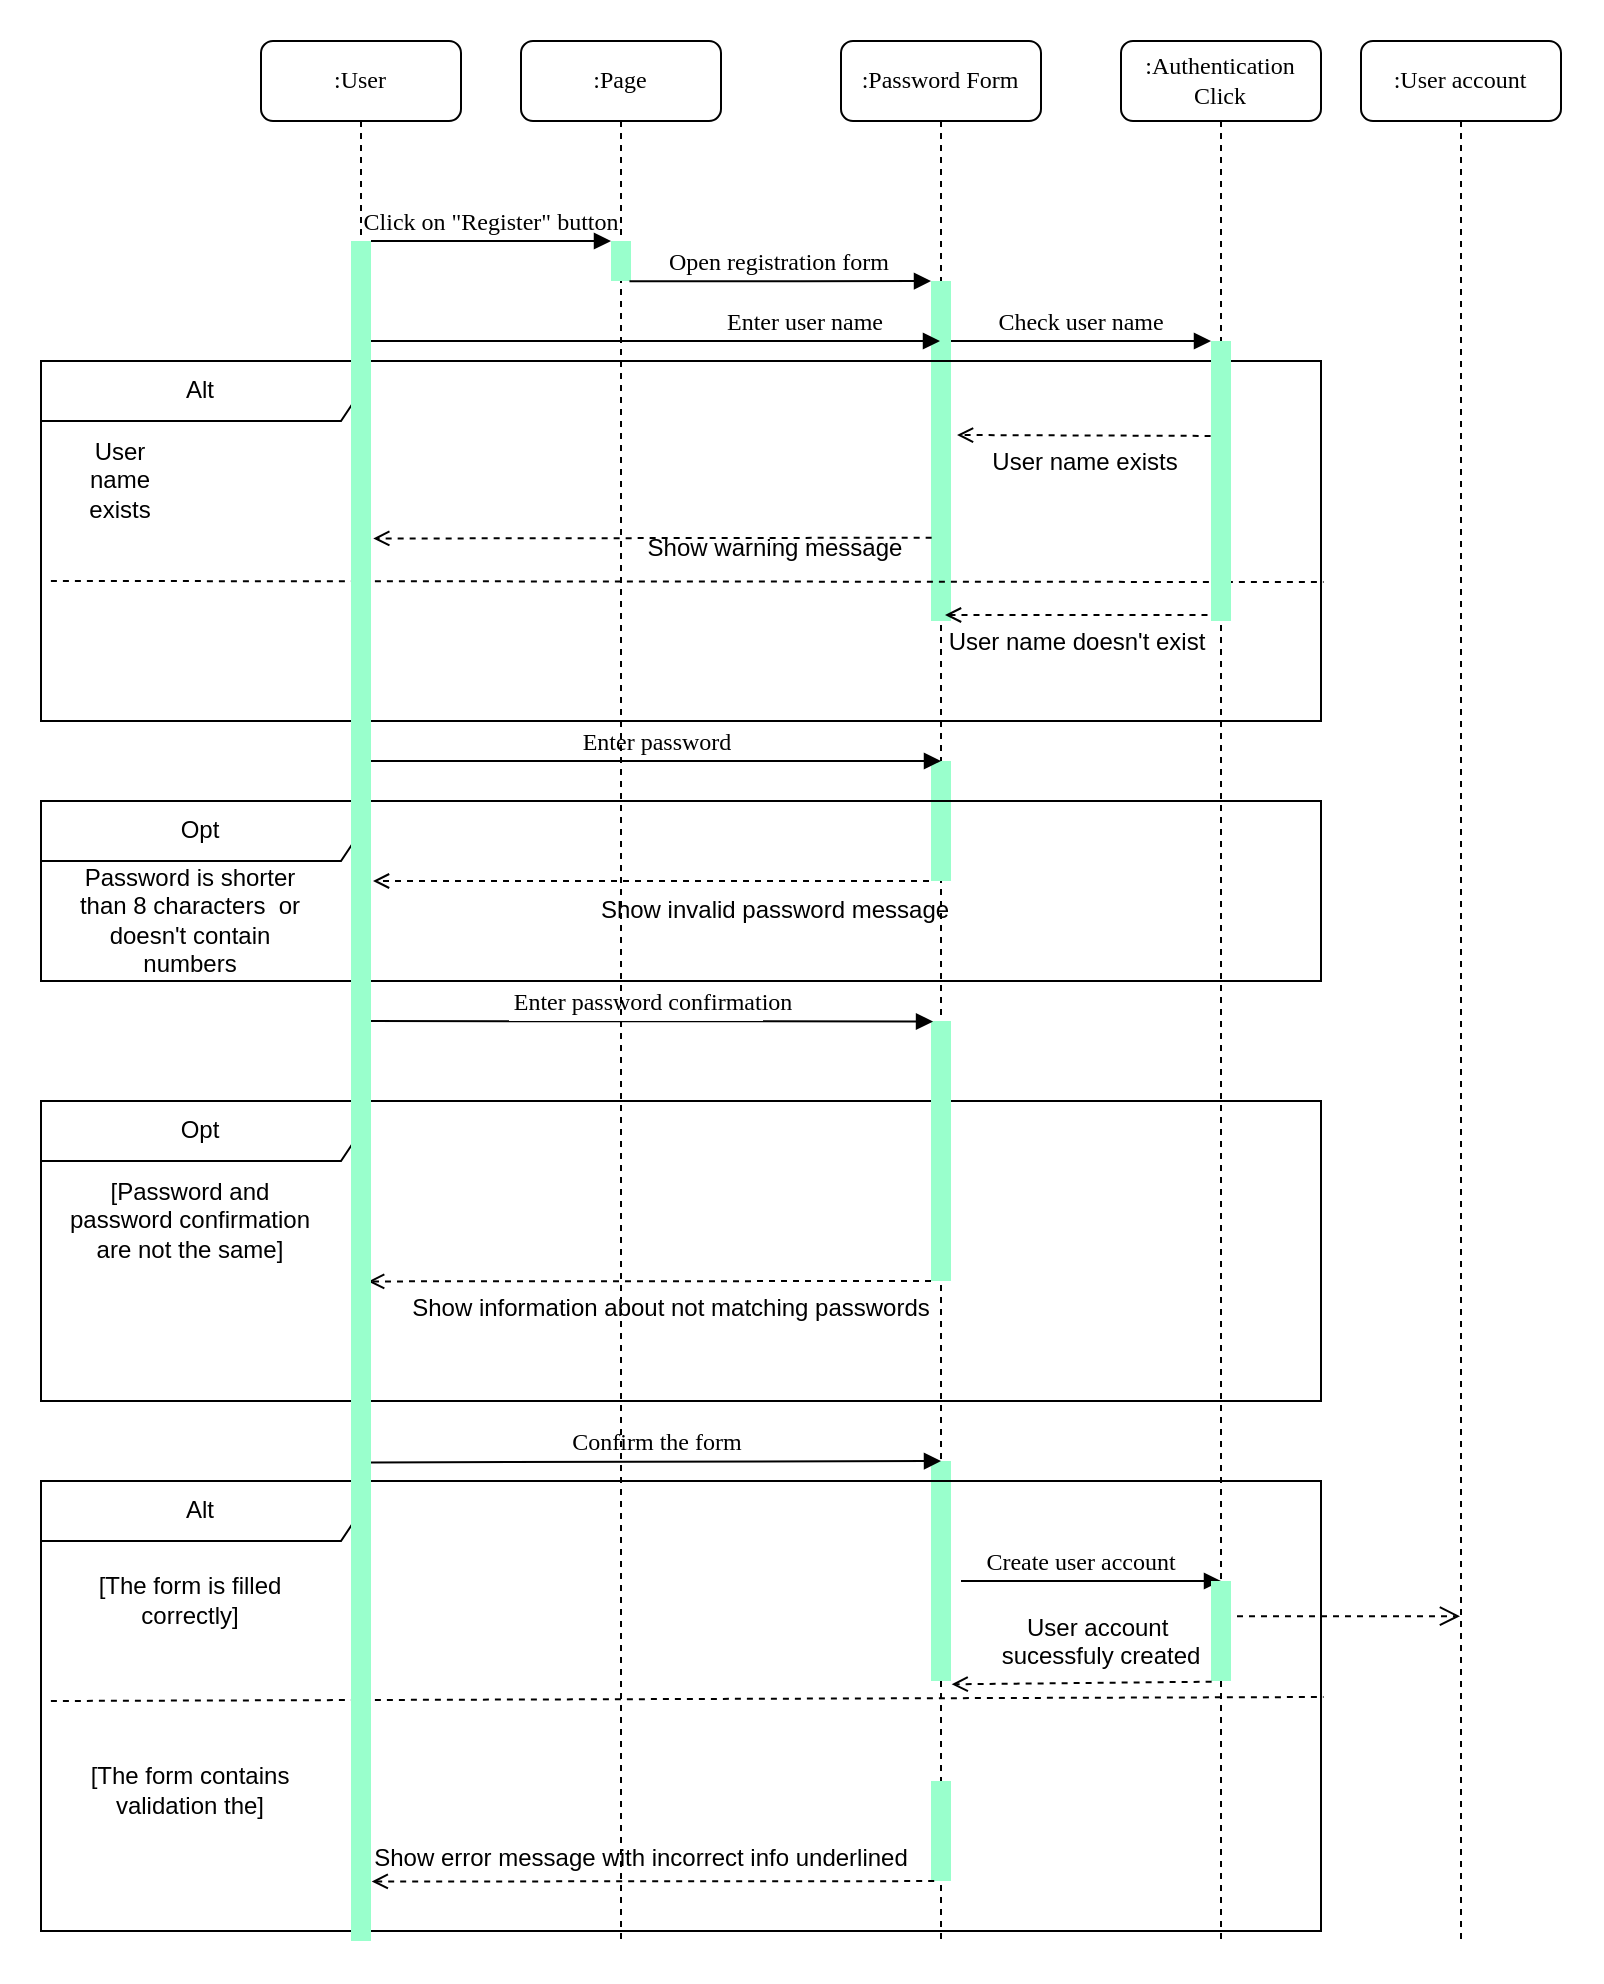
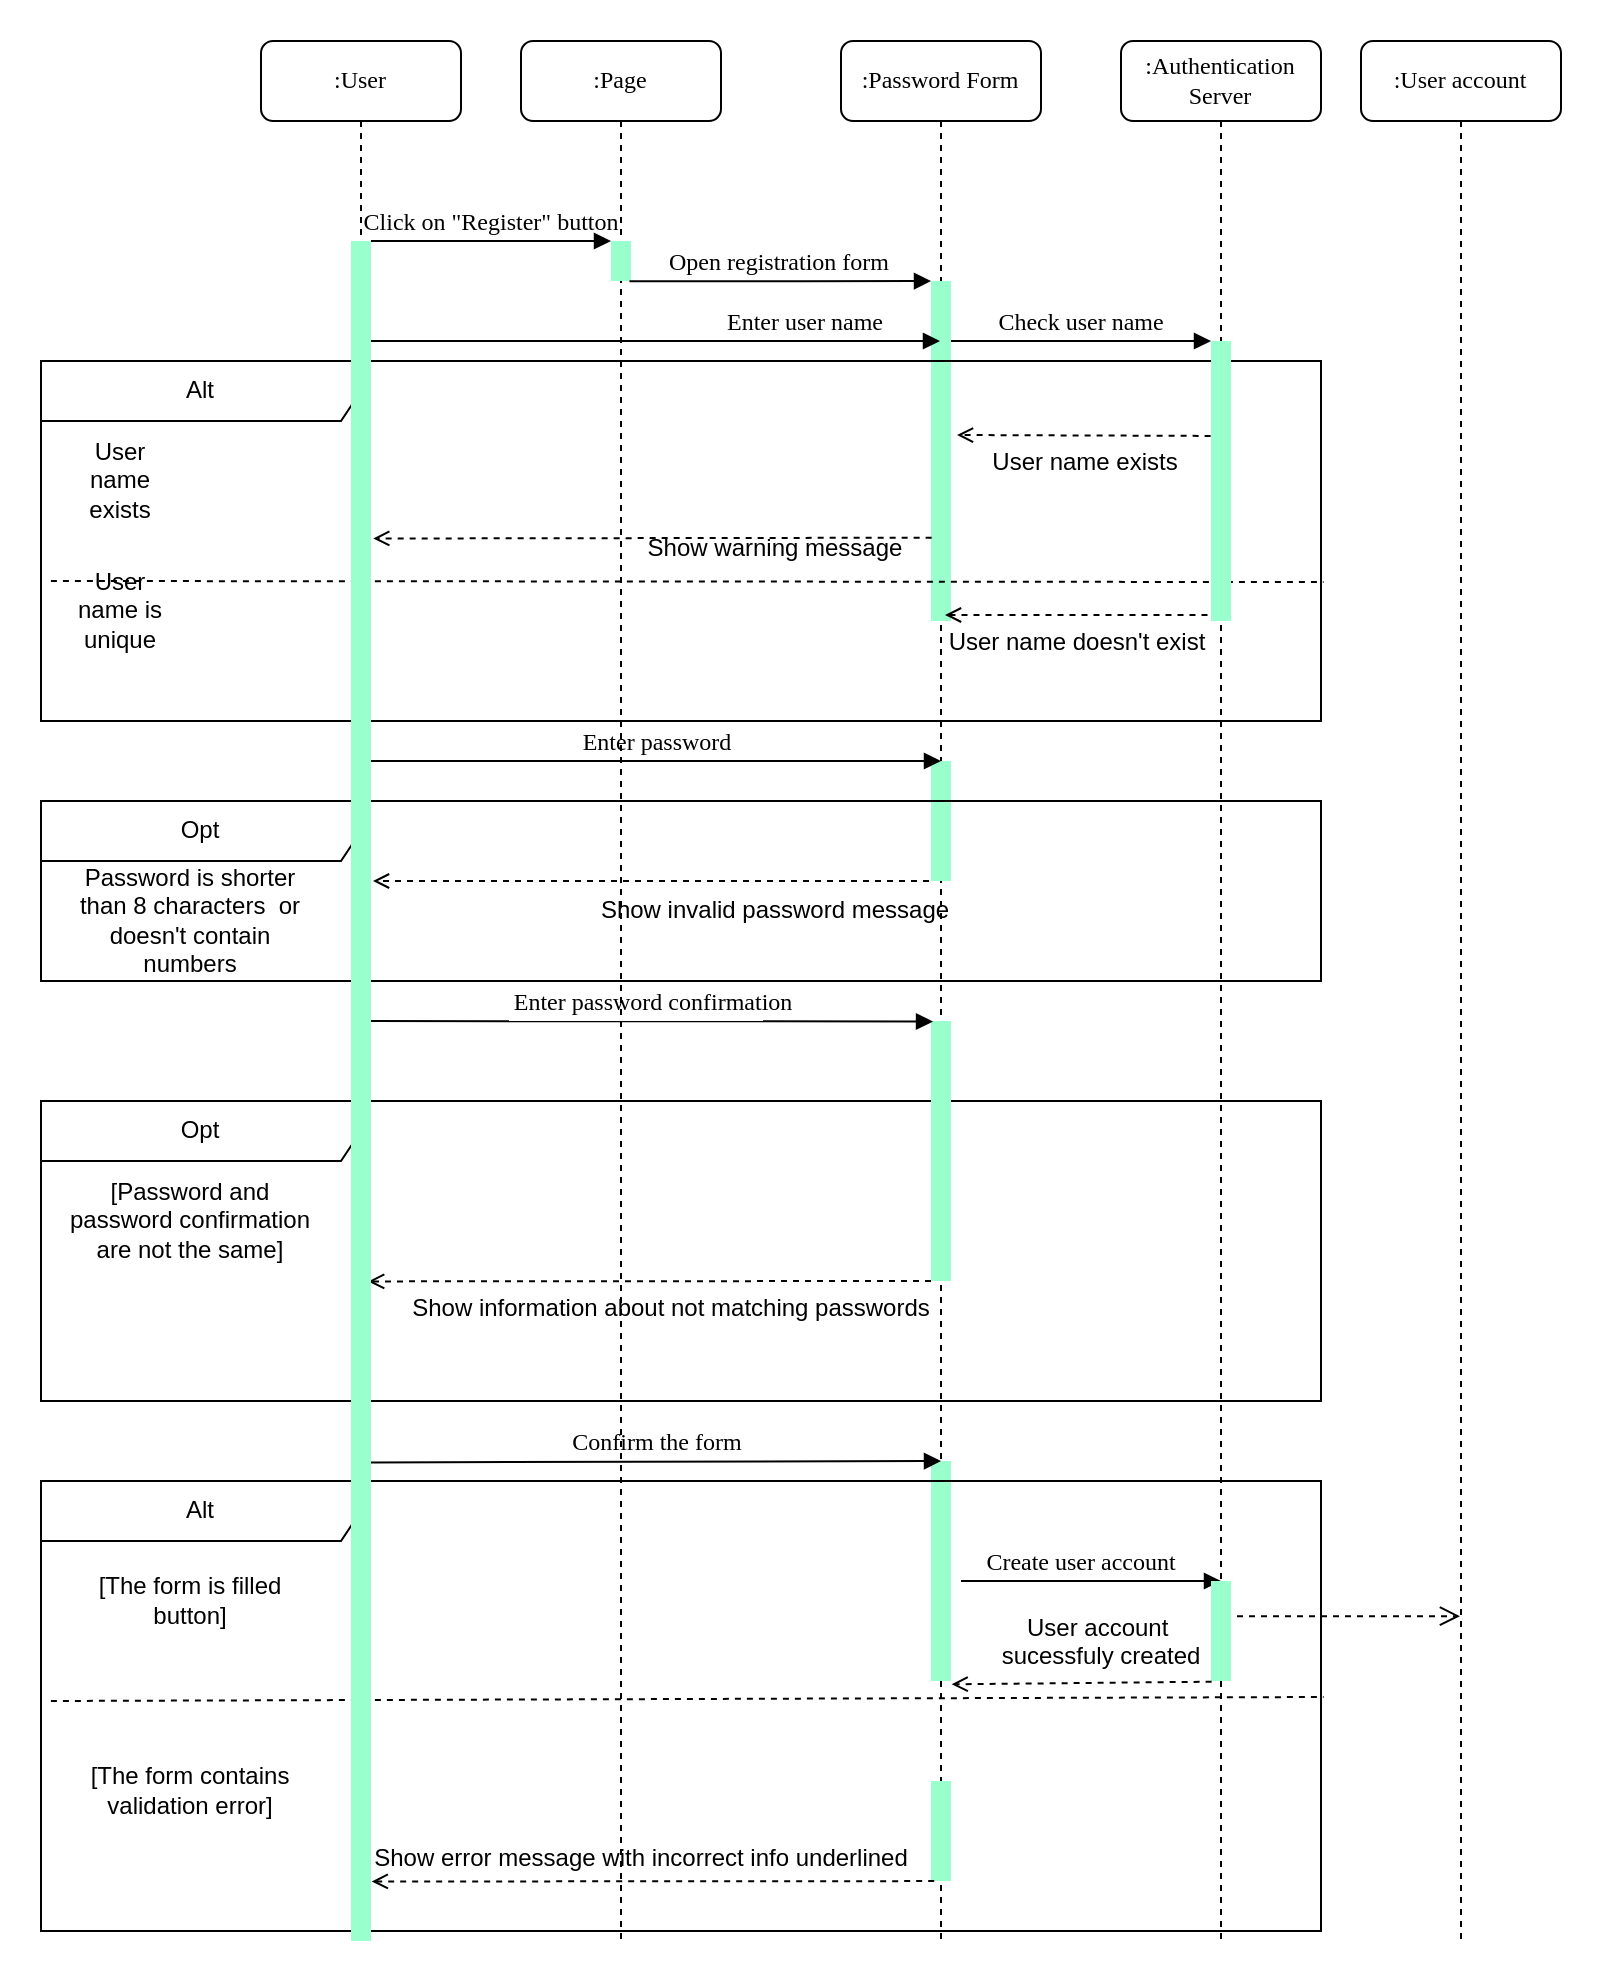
(1221, 81) -> (1221, 81)
none -> (121, 611)
(191, 1601) -> (191, 1601)
(191, 1791) -> (191, 1791)
